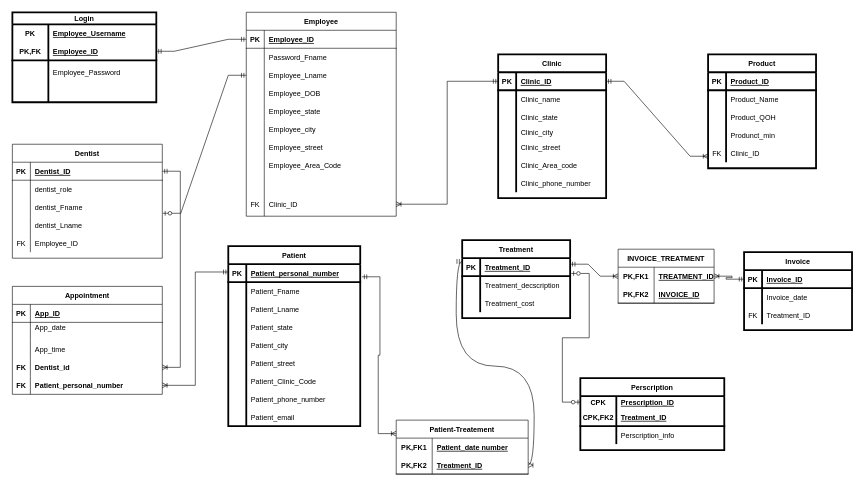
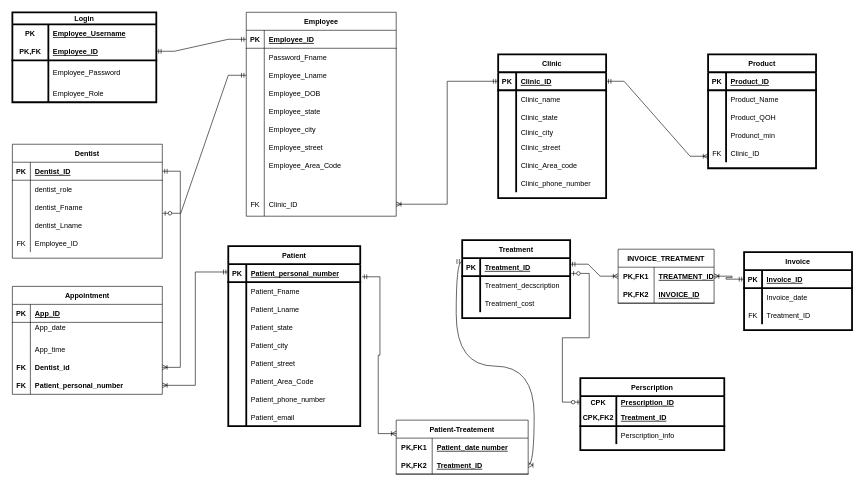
none -> (99, 93)
(285, 382) -> (284, 382)
